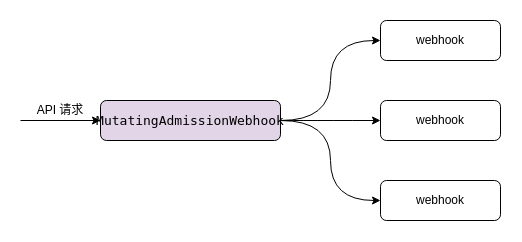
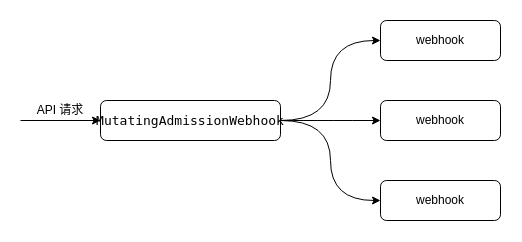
(191, 121) -> (191, 121)
